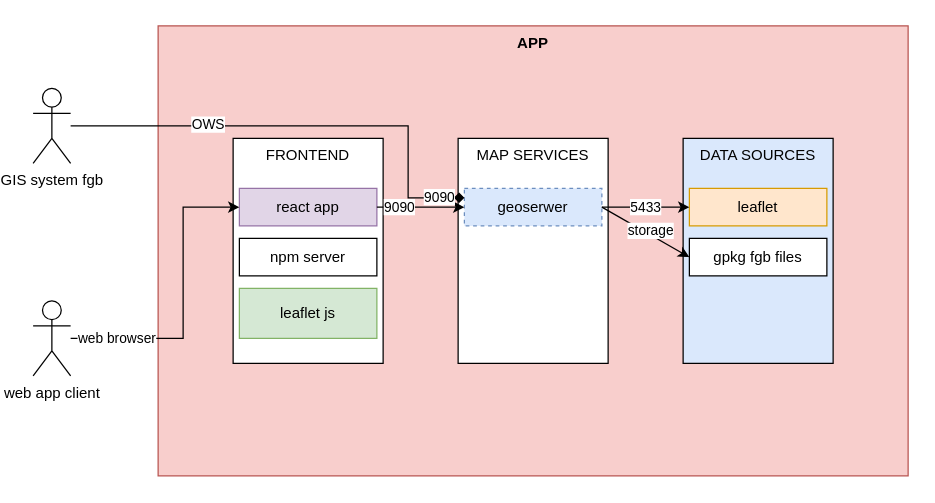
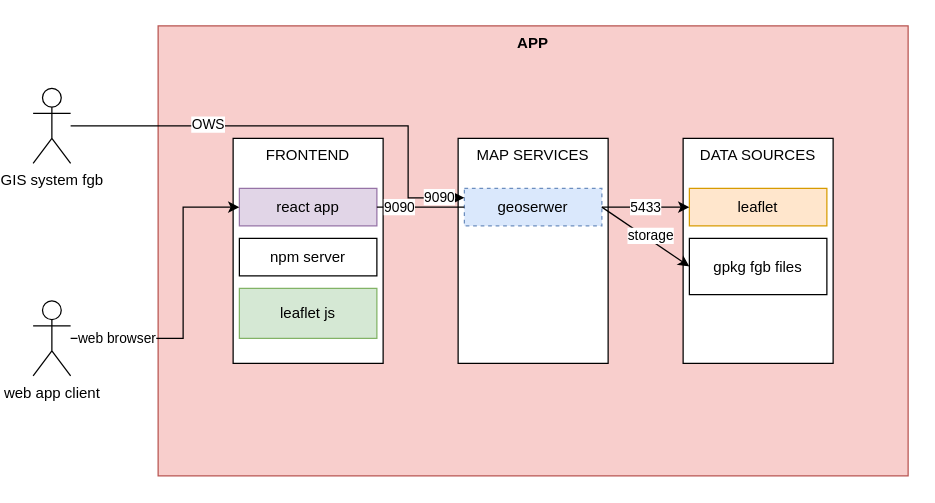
(758, 156) -> (758, 156)
(454, 198) -> (454, 198)
(454, 207) -> (458, 207)
(758, 257) -> (758, 266)
